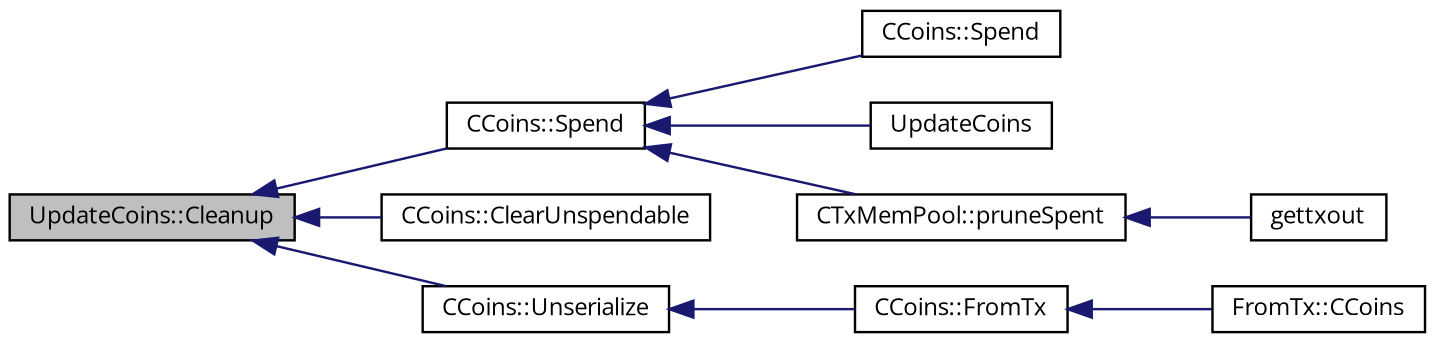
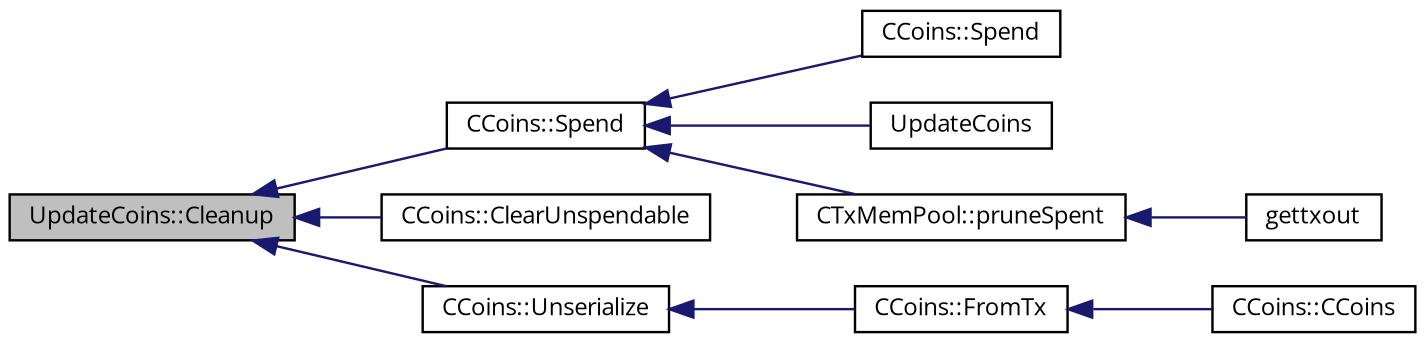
(1319, 309) -> (1314, 309)
